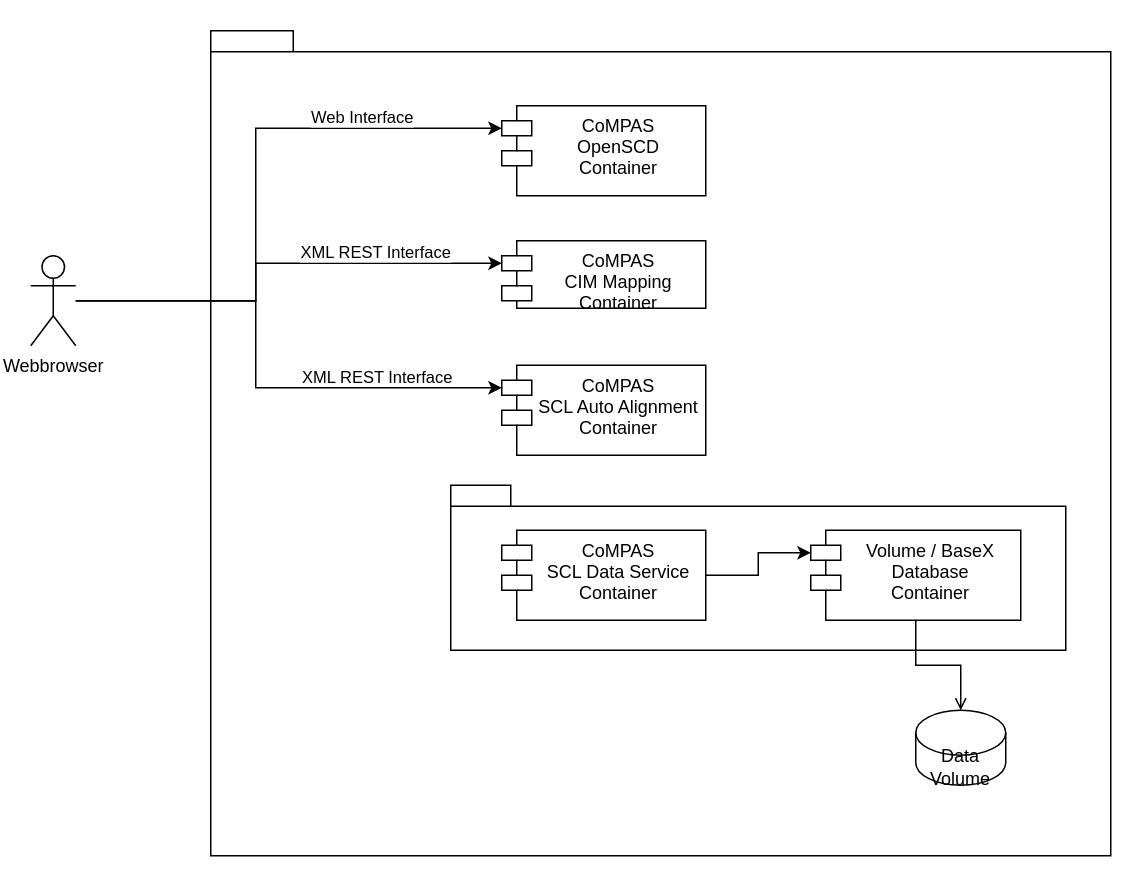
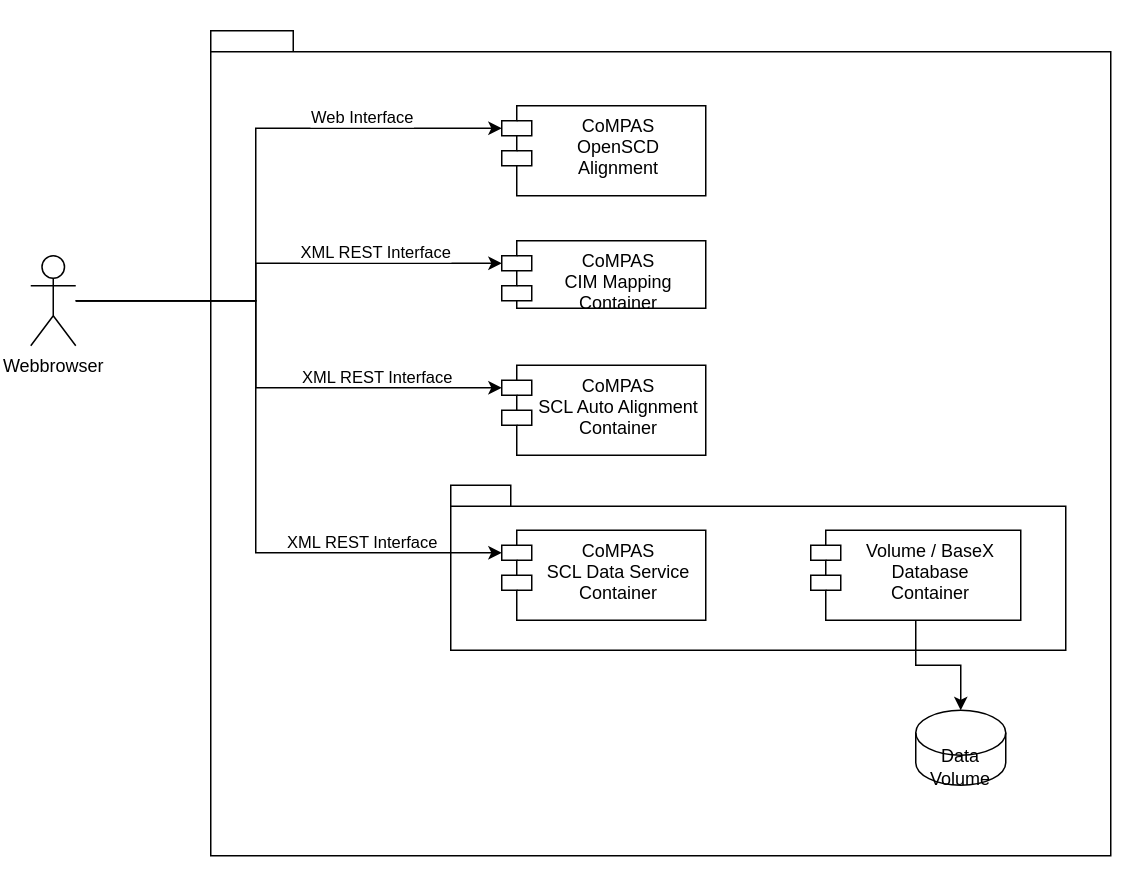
(618, 126) -> (618, 126)
none -> (292, 553)
(758, 569) -> none
(961, 701) -> (961, 699)
